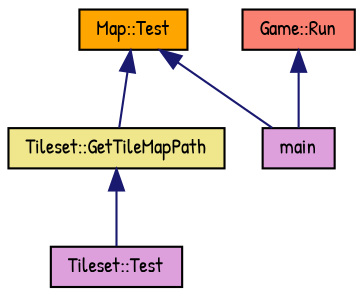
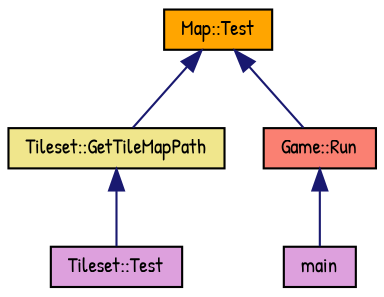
(225, 95) -> (276, 97)
